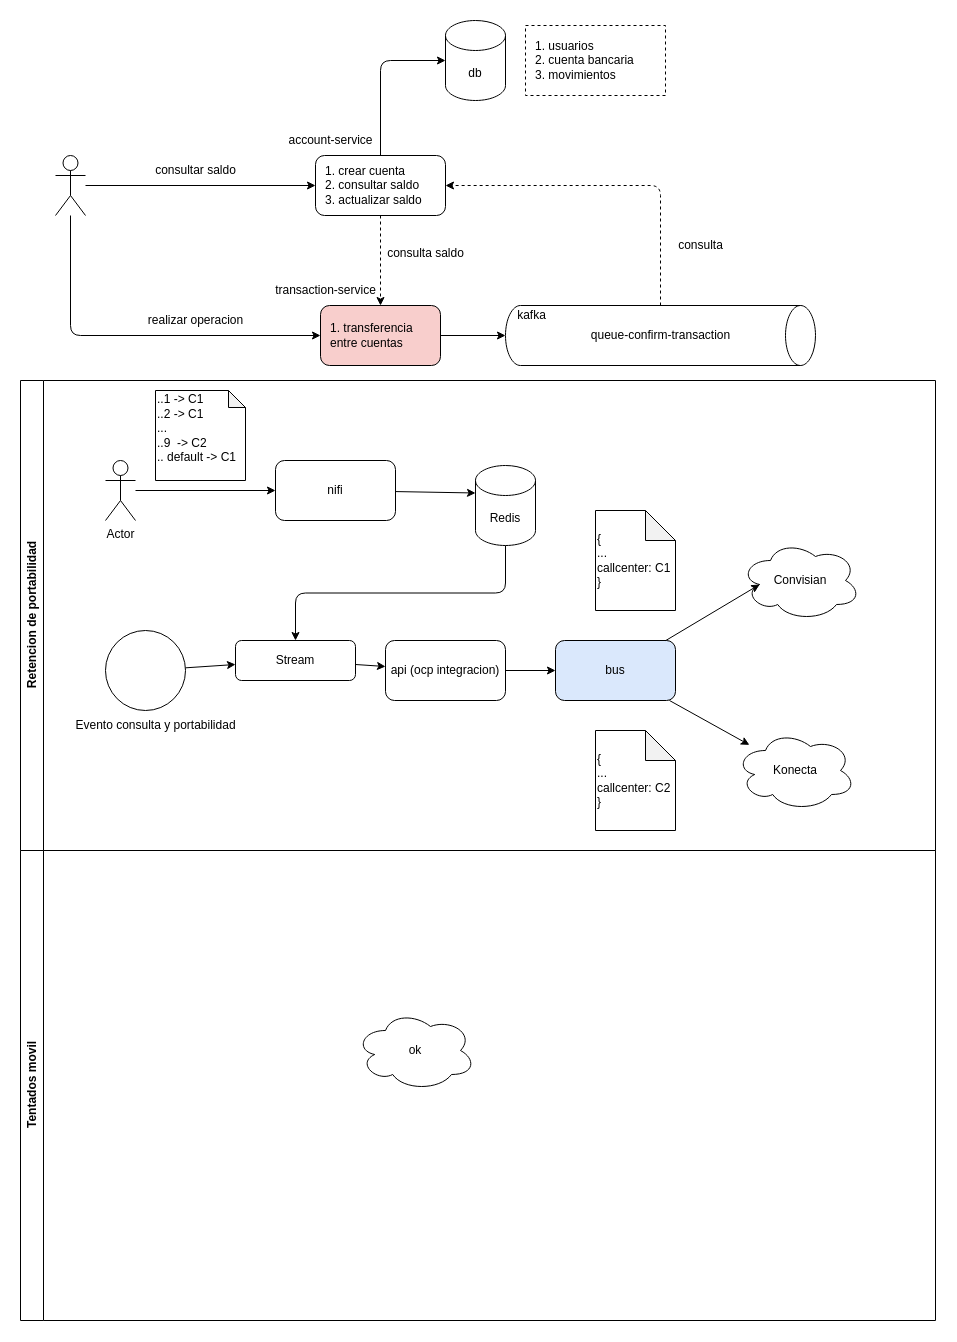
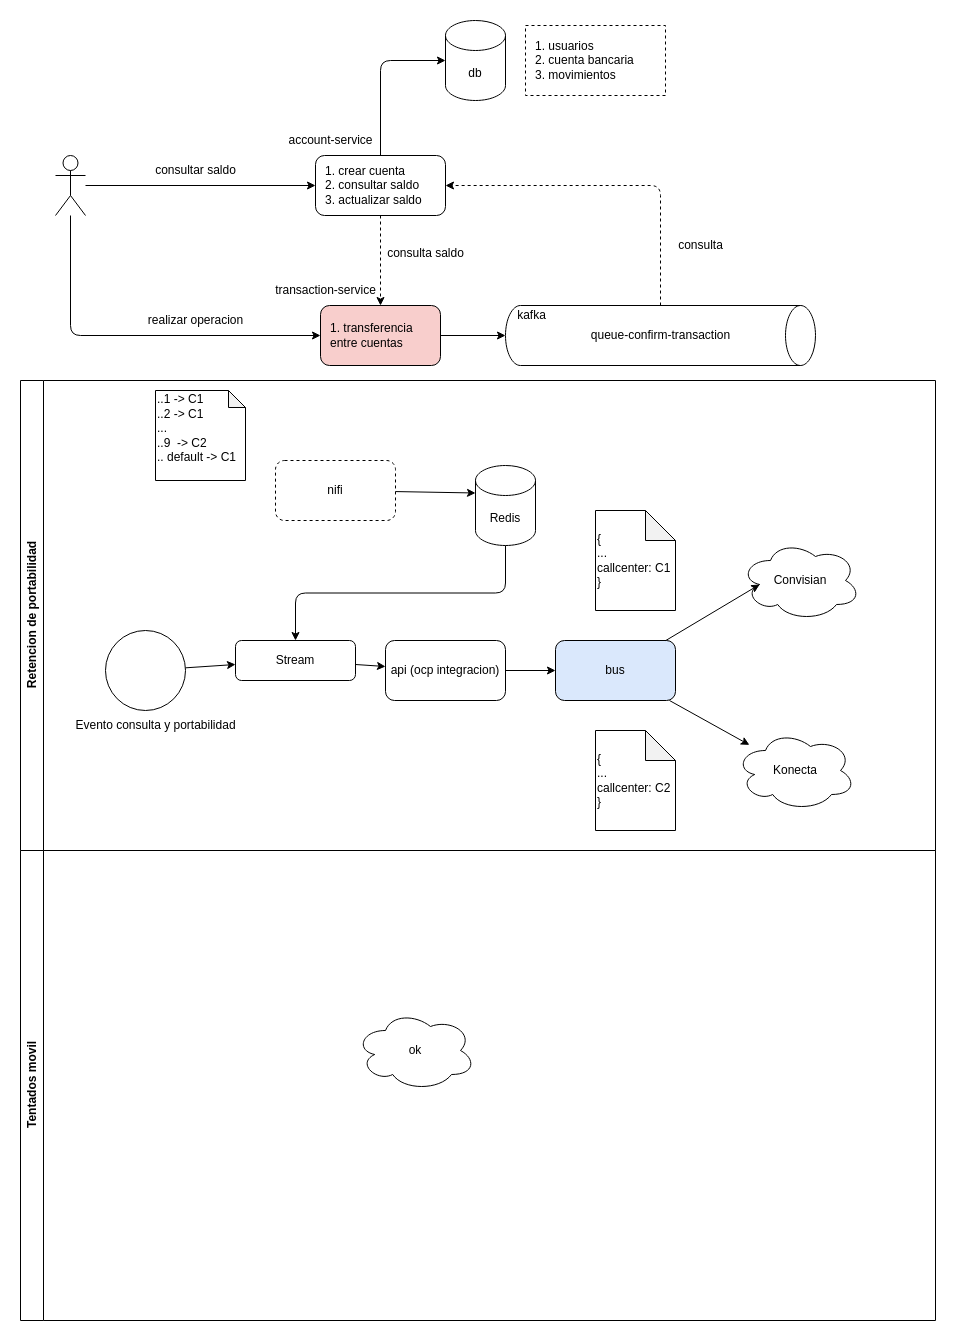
(121, 491) -> none
(202, 491) -> none
(336, 491) -> (336, 491)
